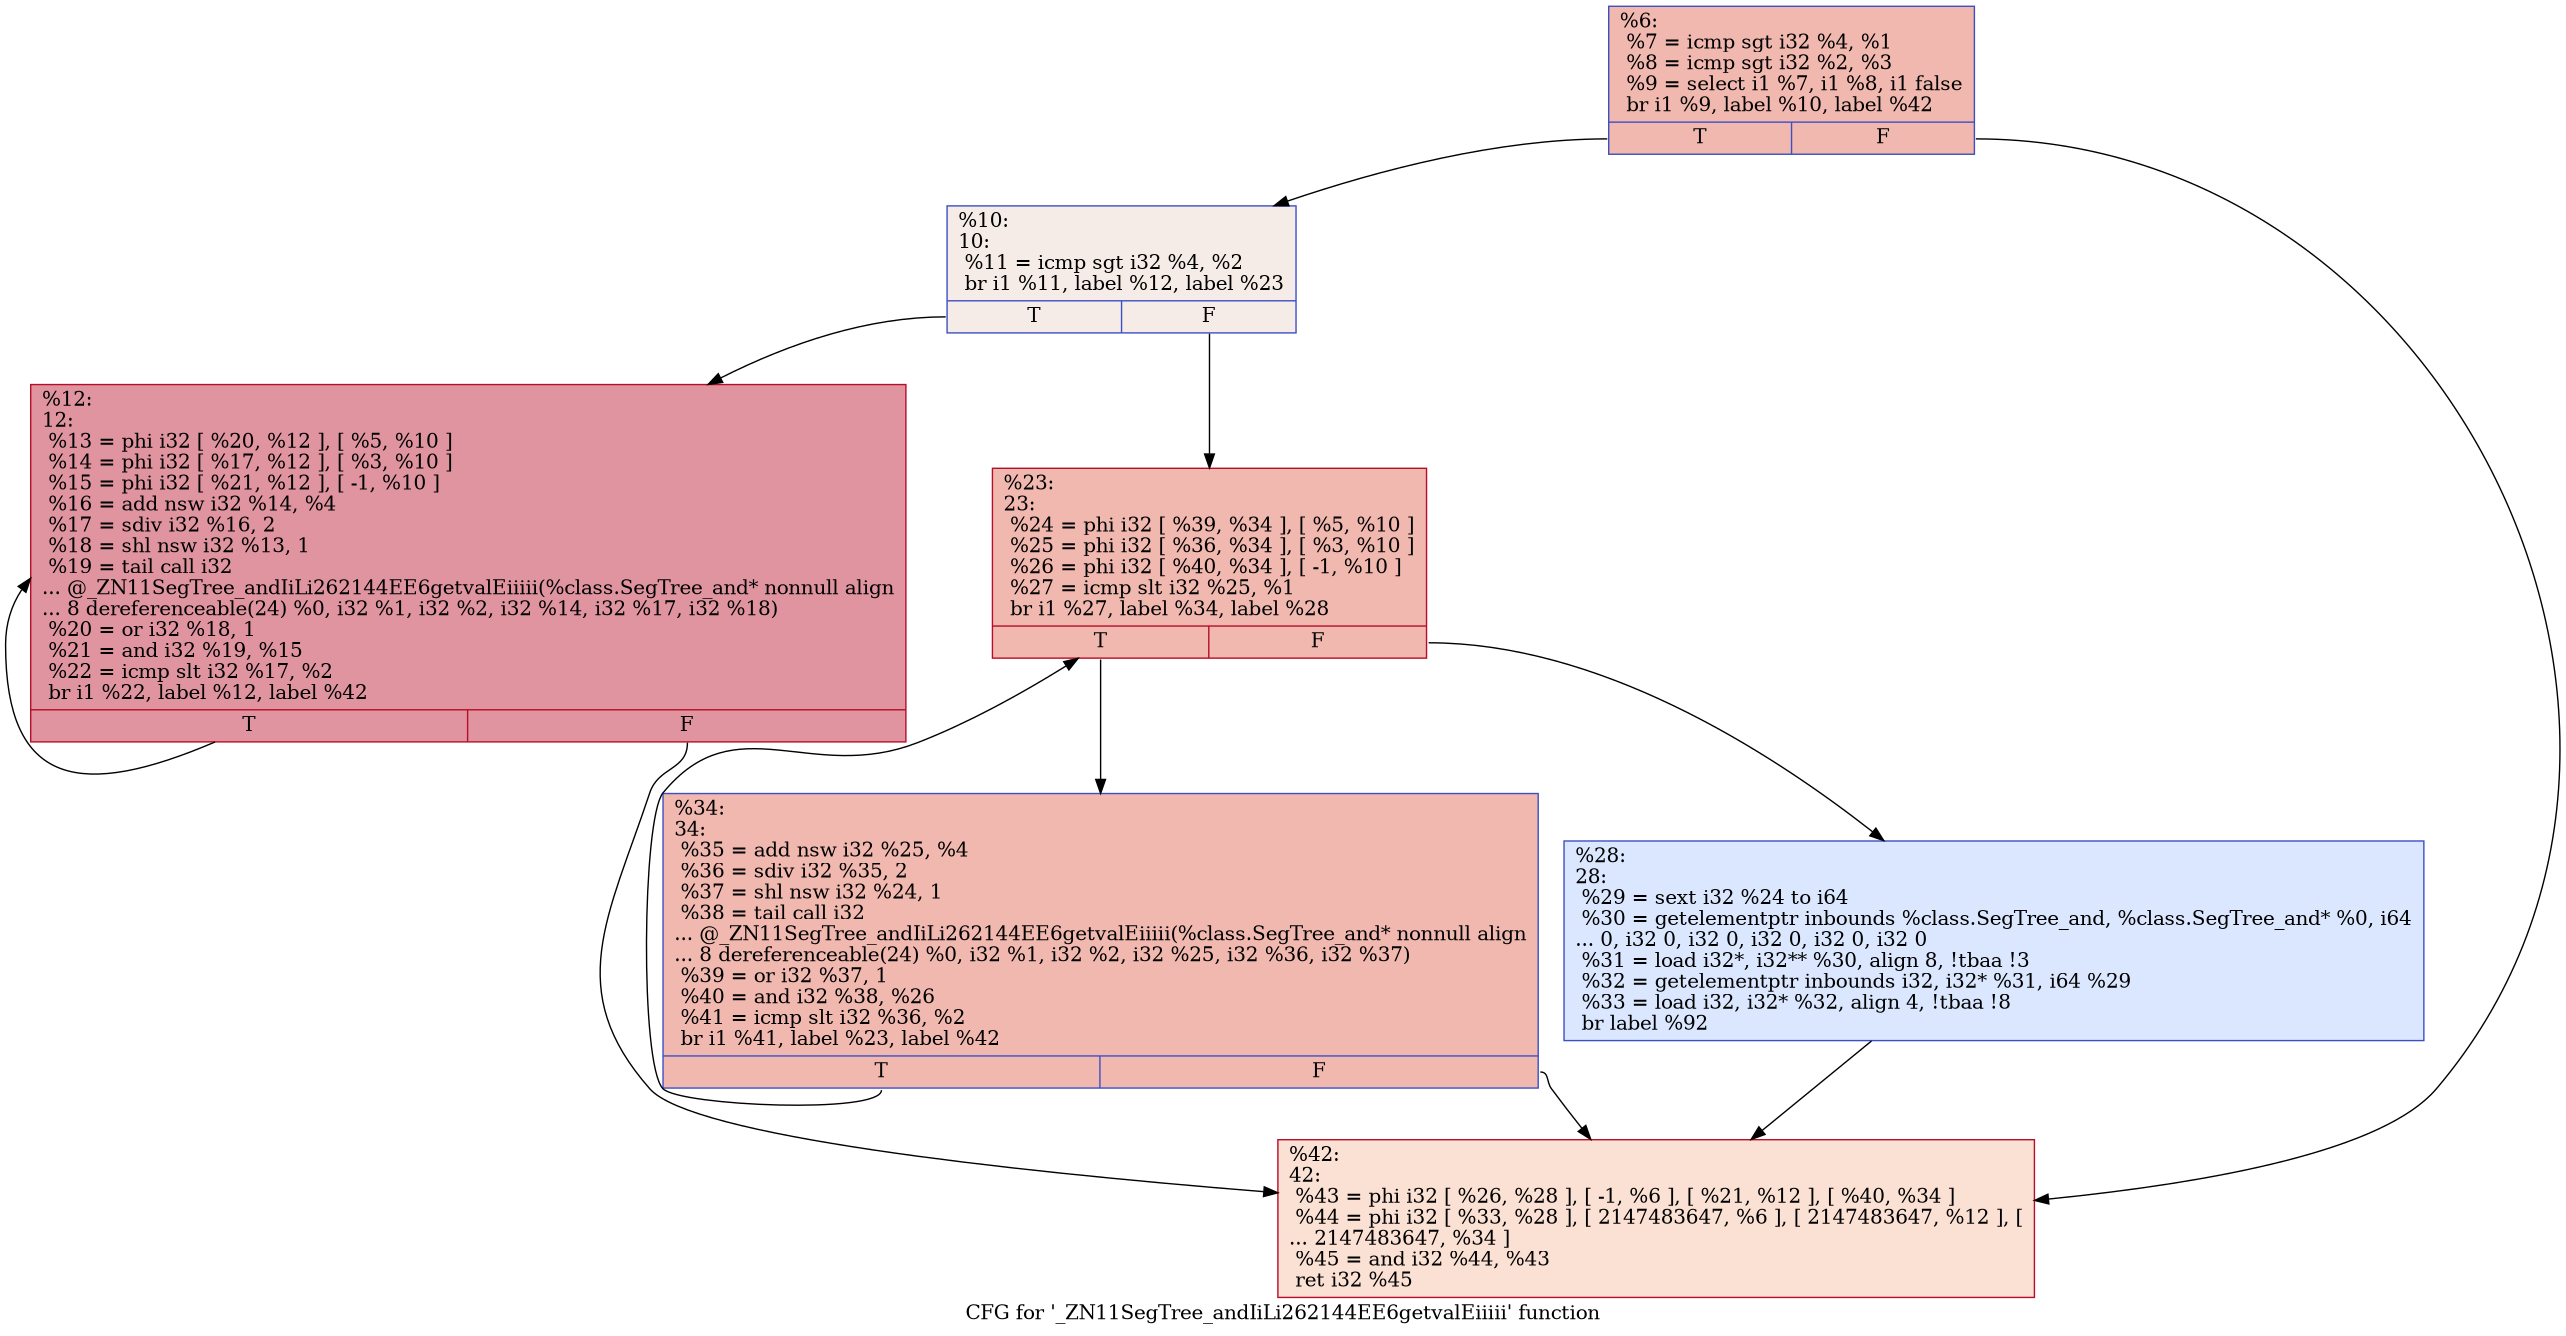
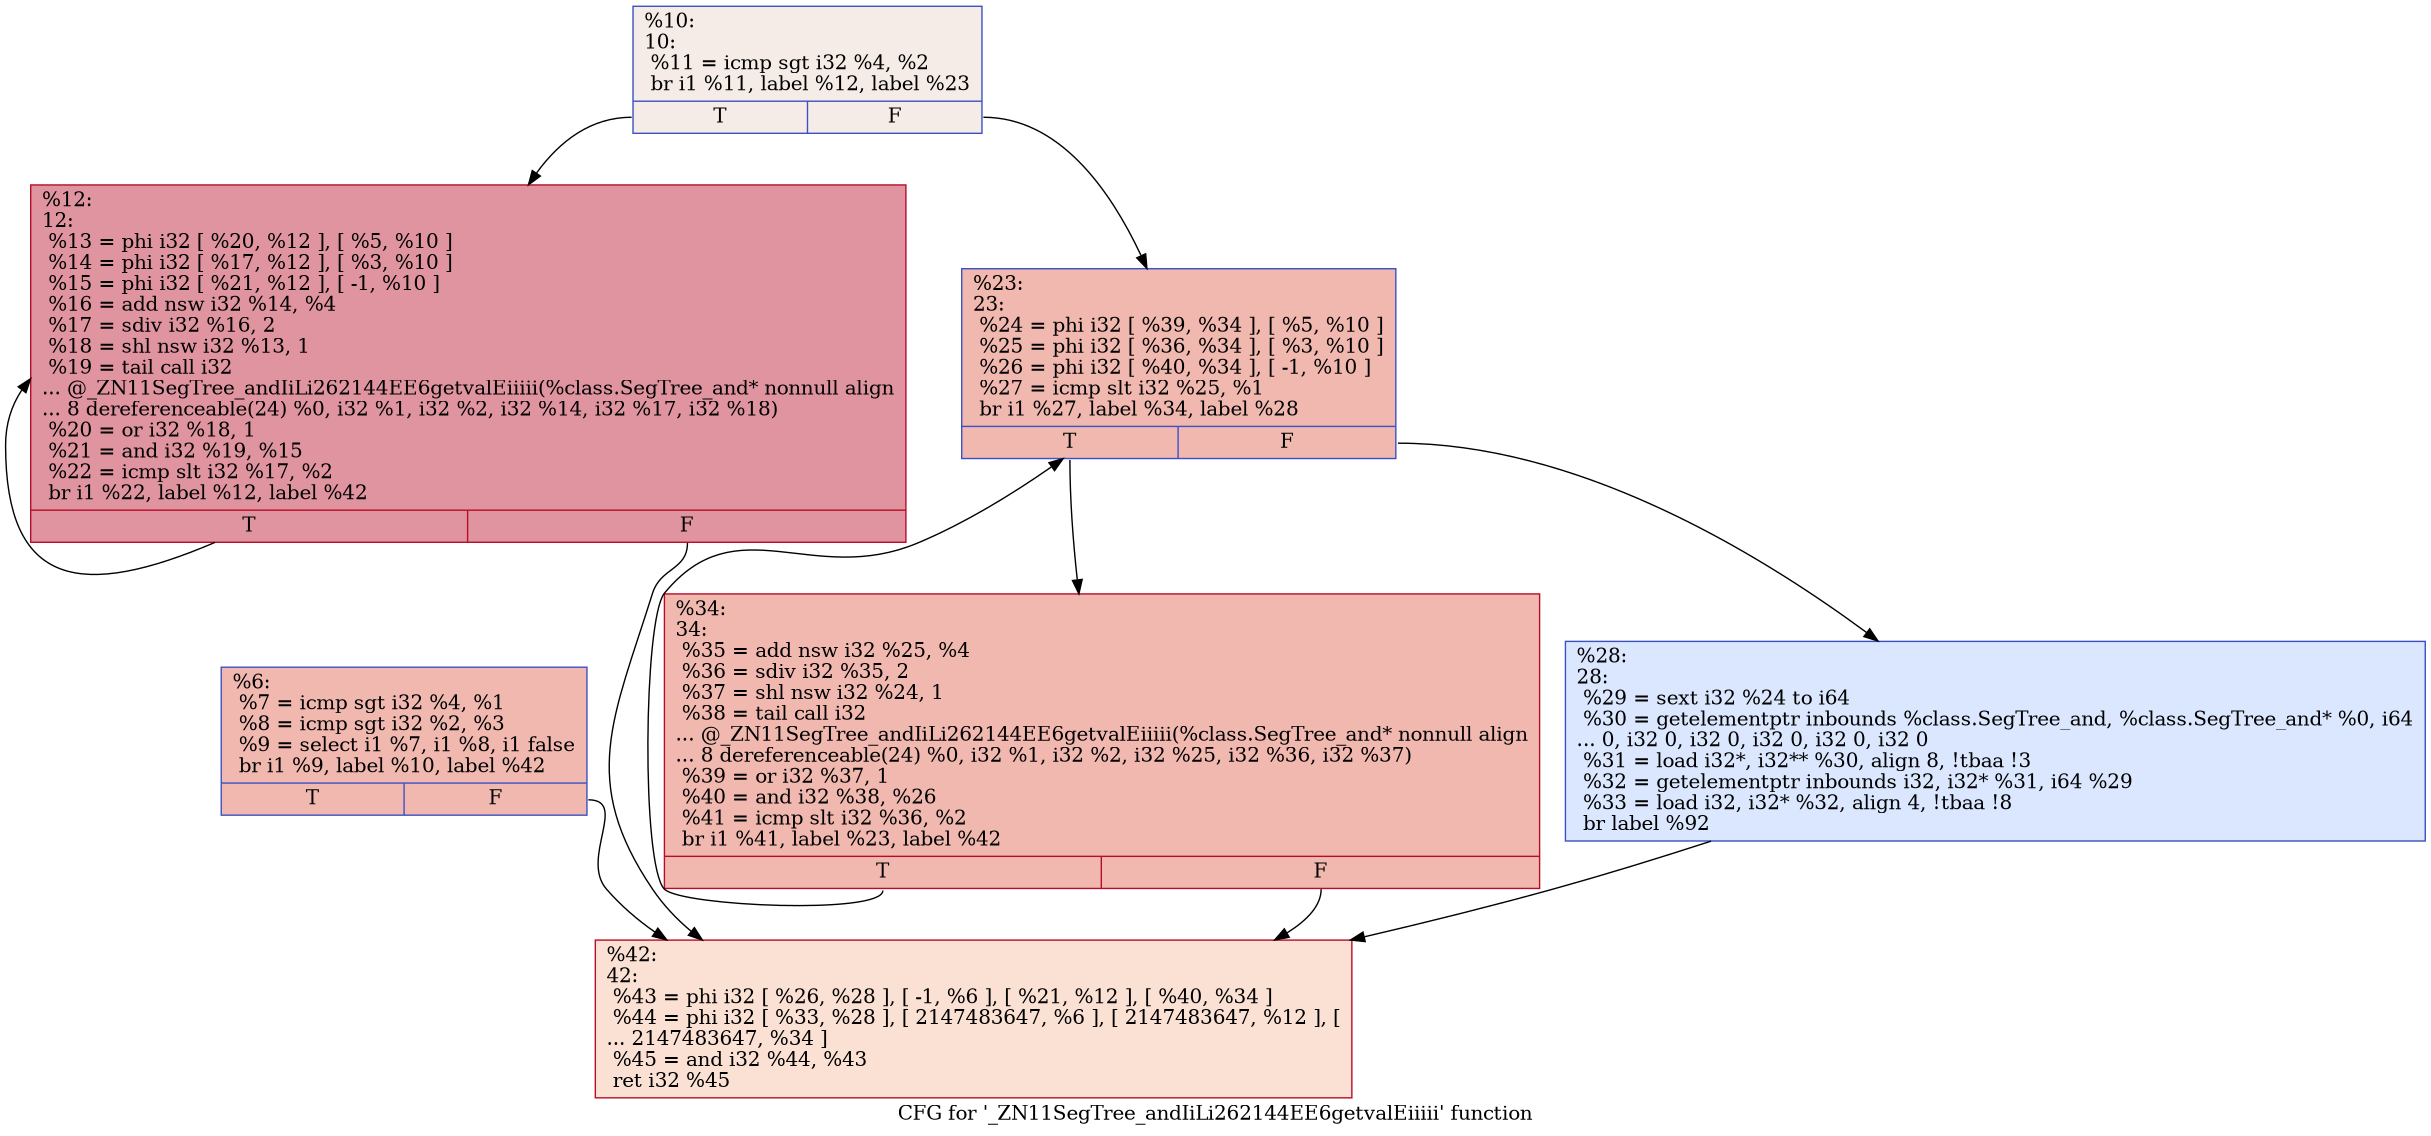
(1445, 157) -> none
(1209, 563) -> (1179, 364)
(1101, 941) -> (1102, 741)
